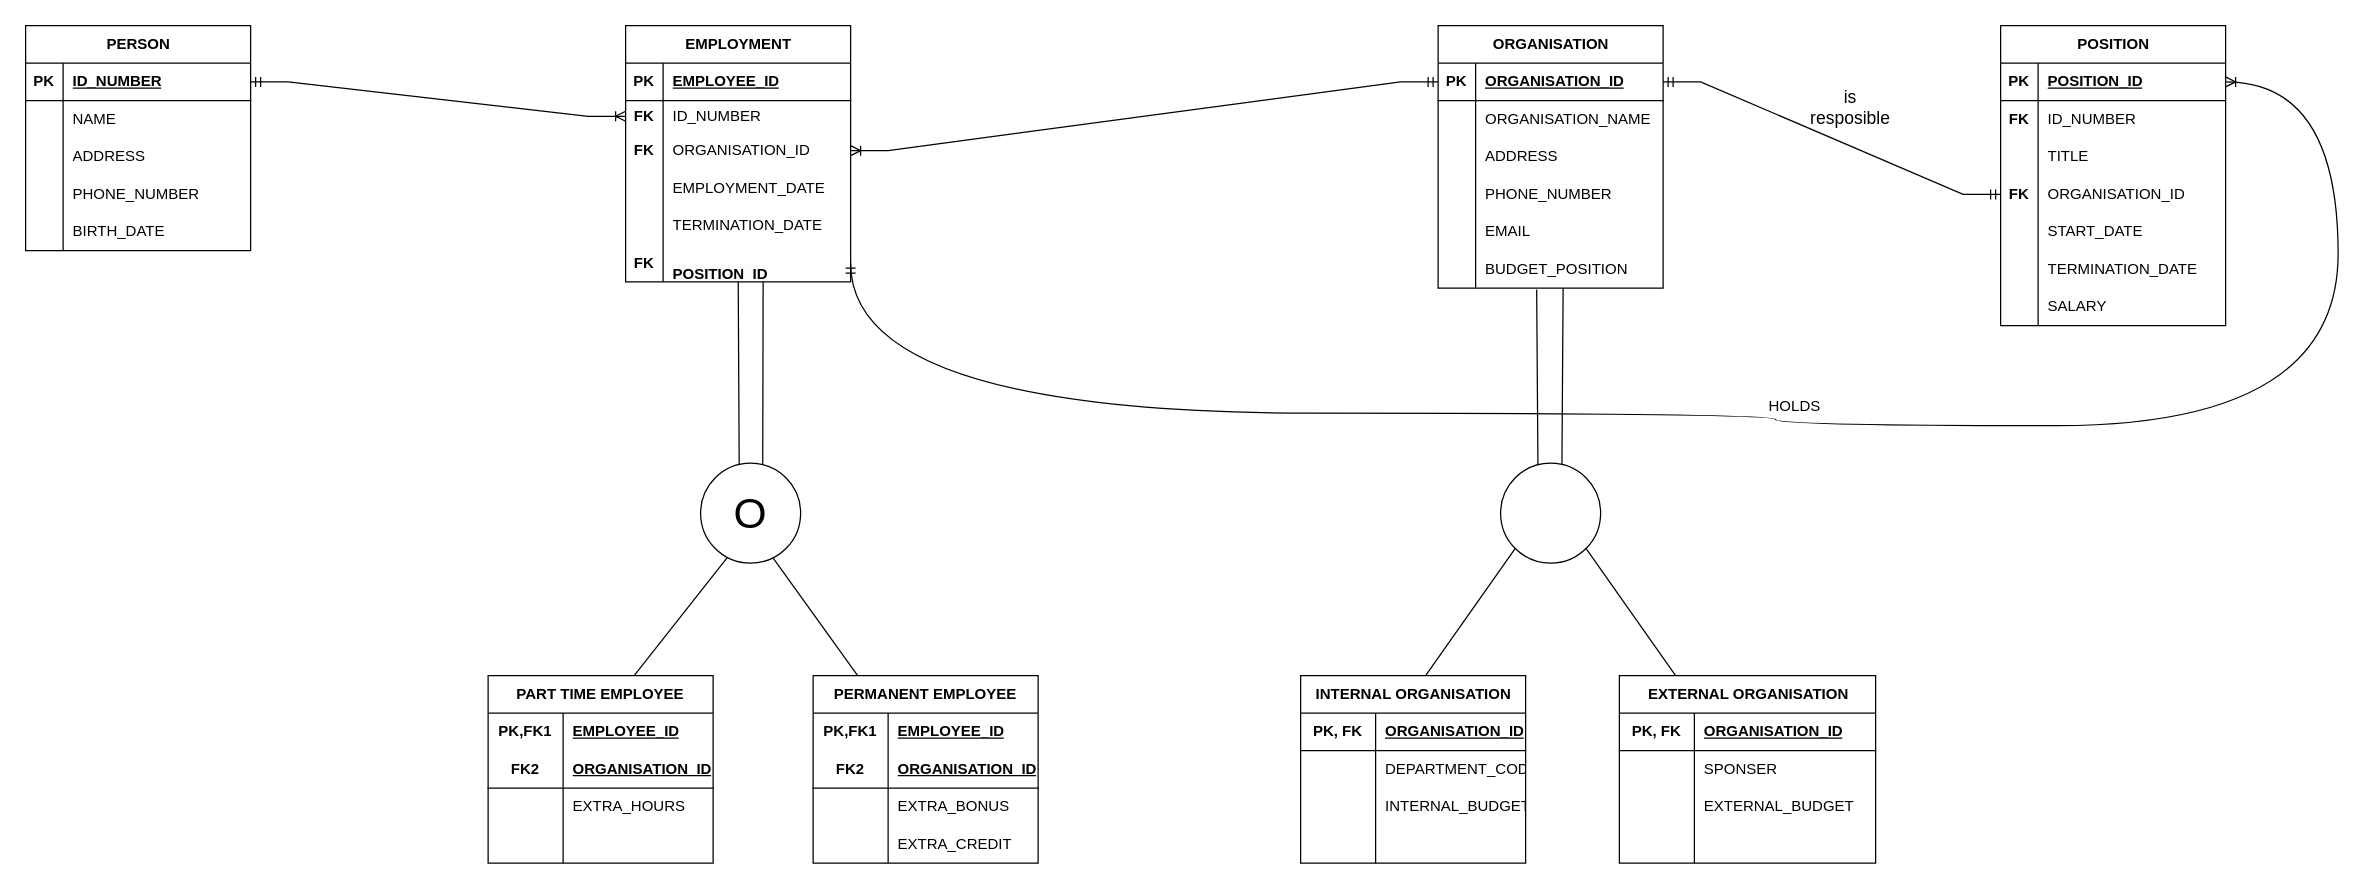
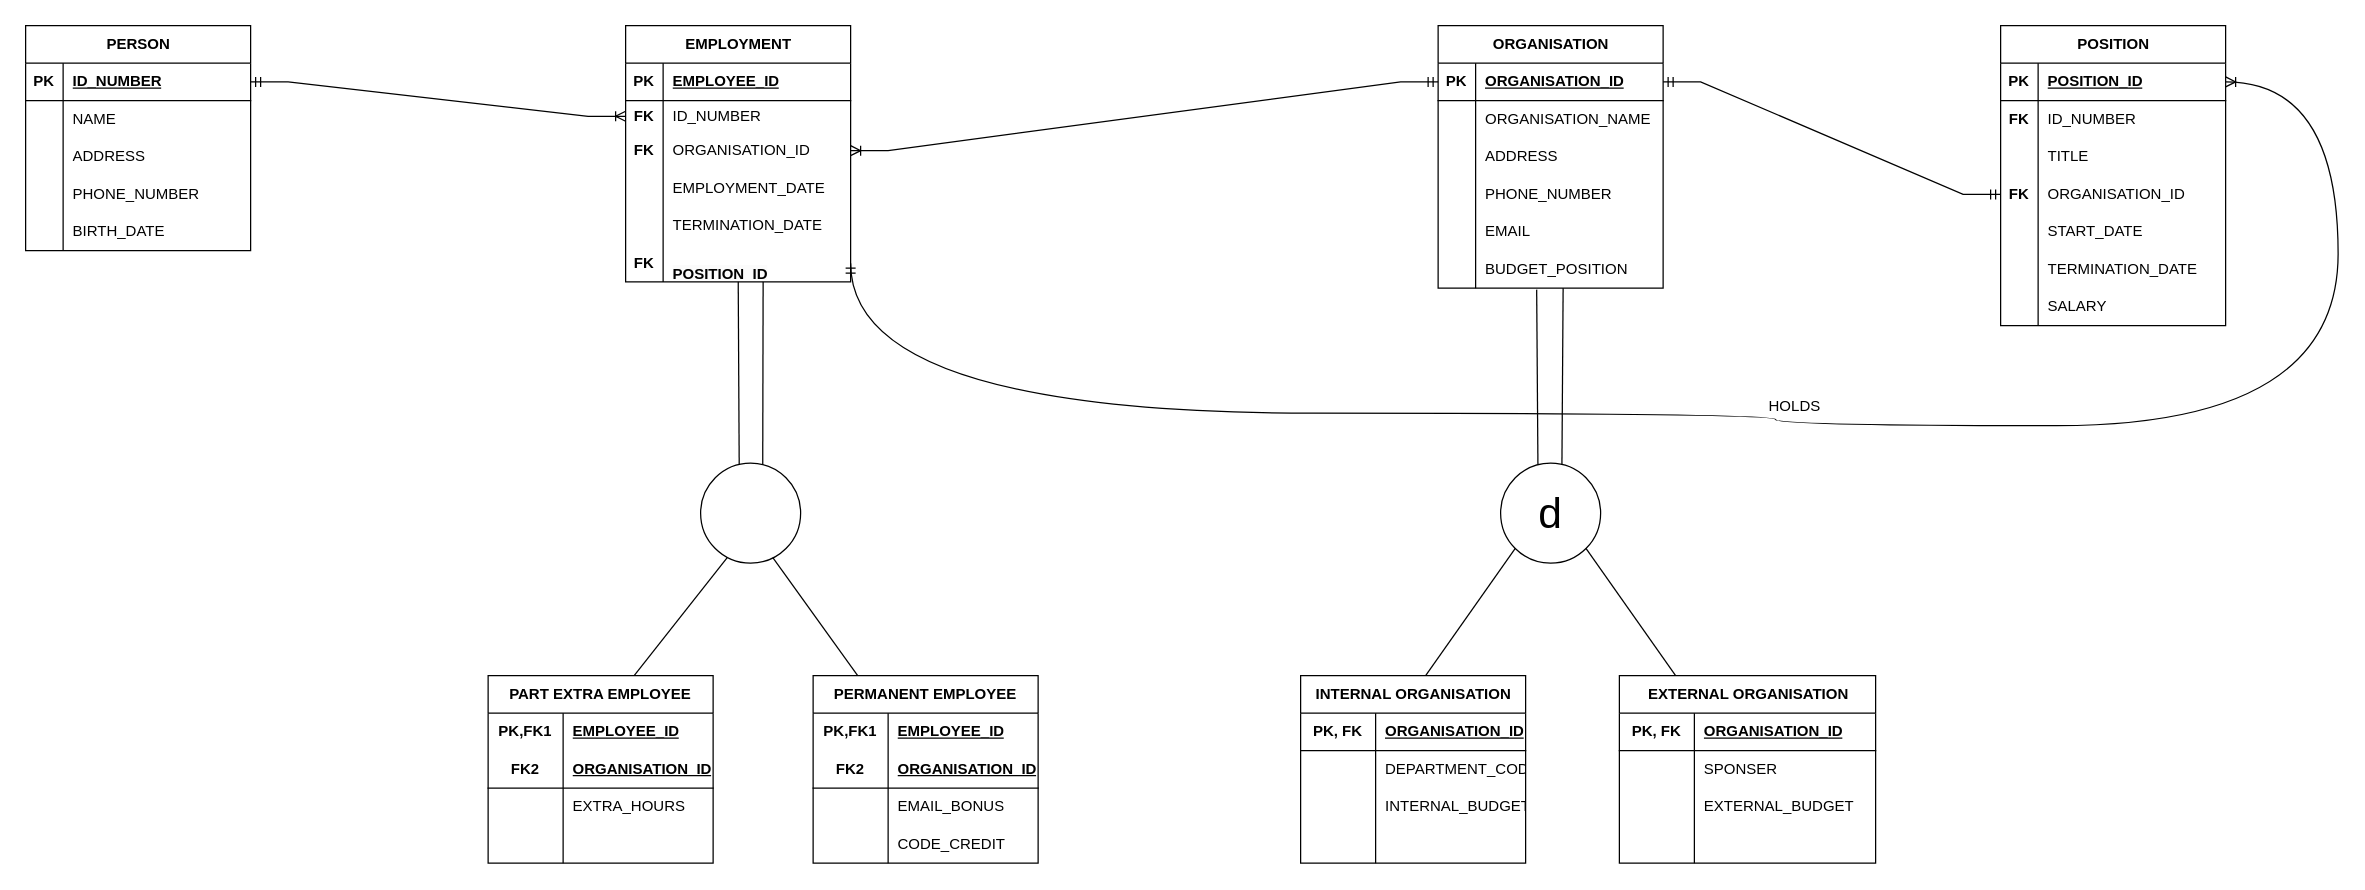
(1851, 107) -> none
(751, 513) -> none
none -> (1551, 513)
(601, 694) -> (601, 694)
(944, 807) -> (944, 807)
(949, 844) -> (944, 844)
